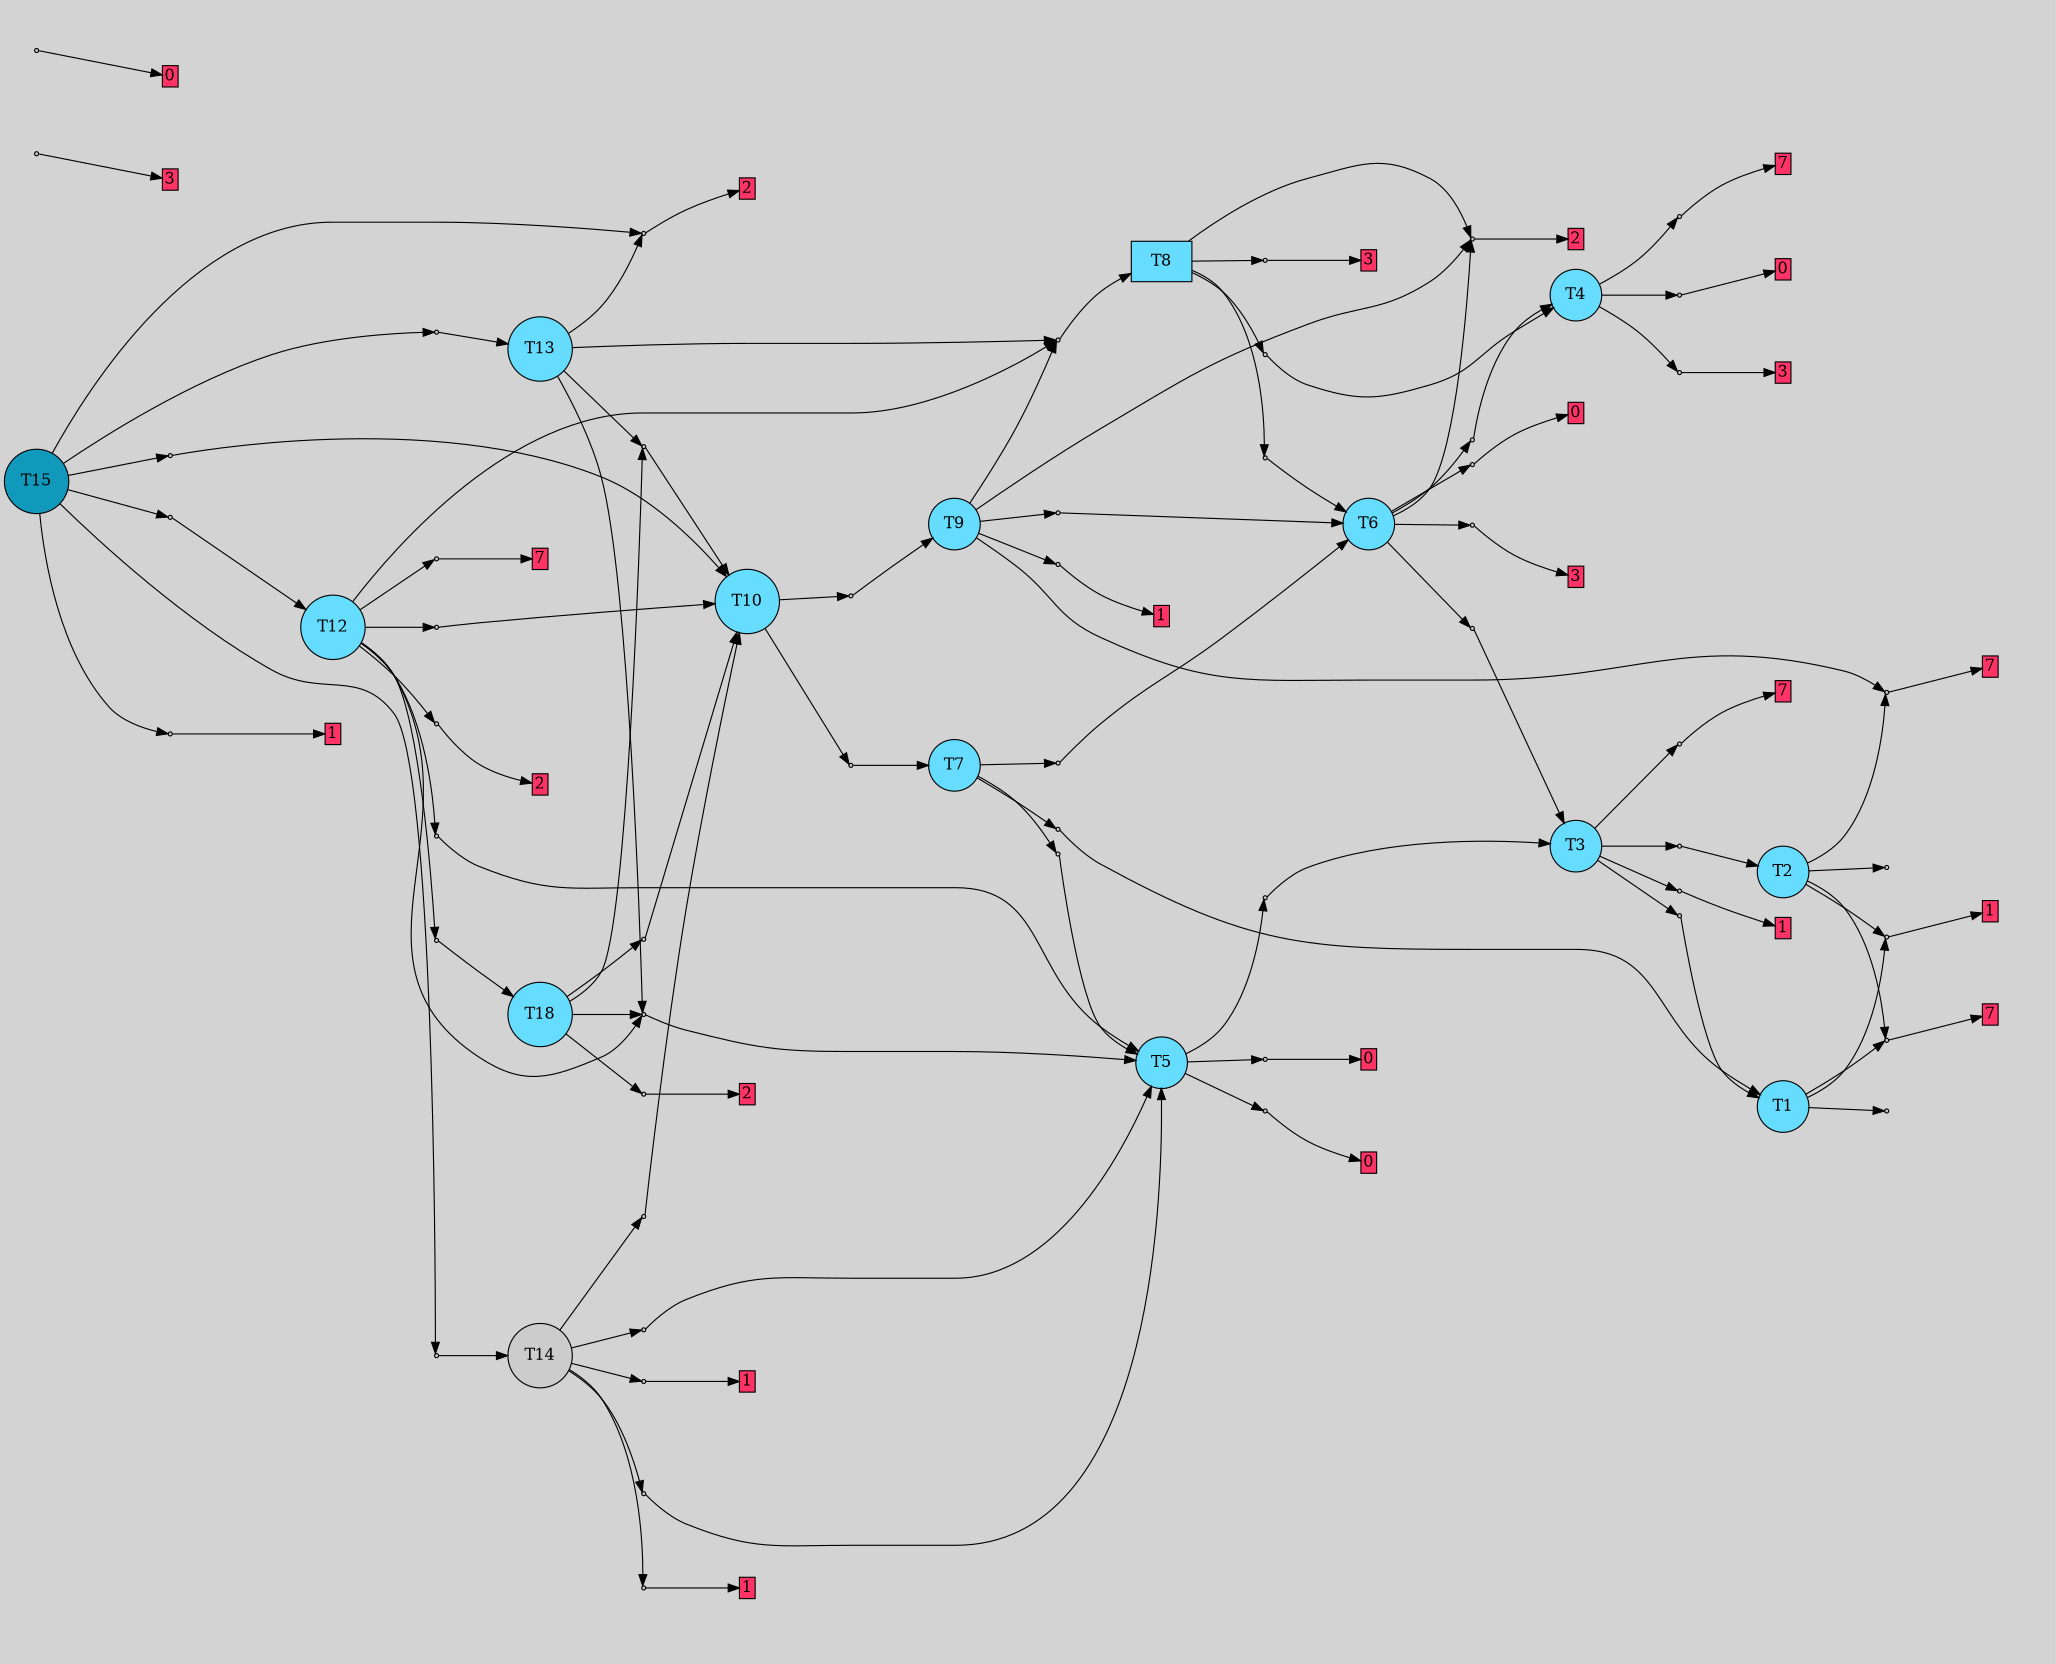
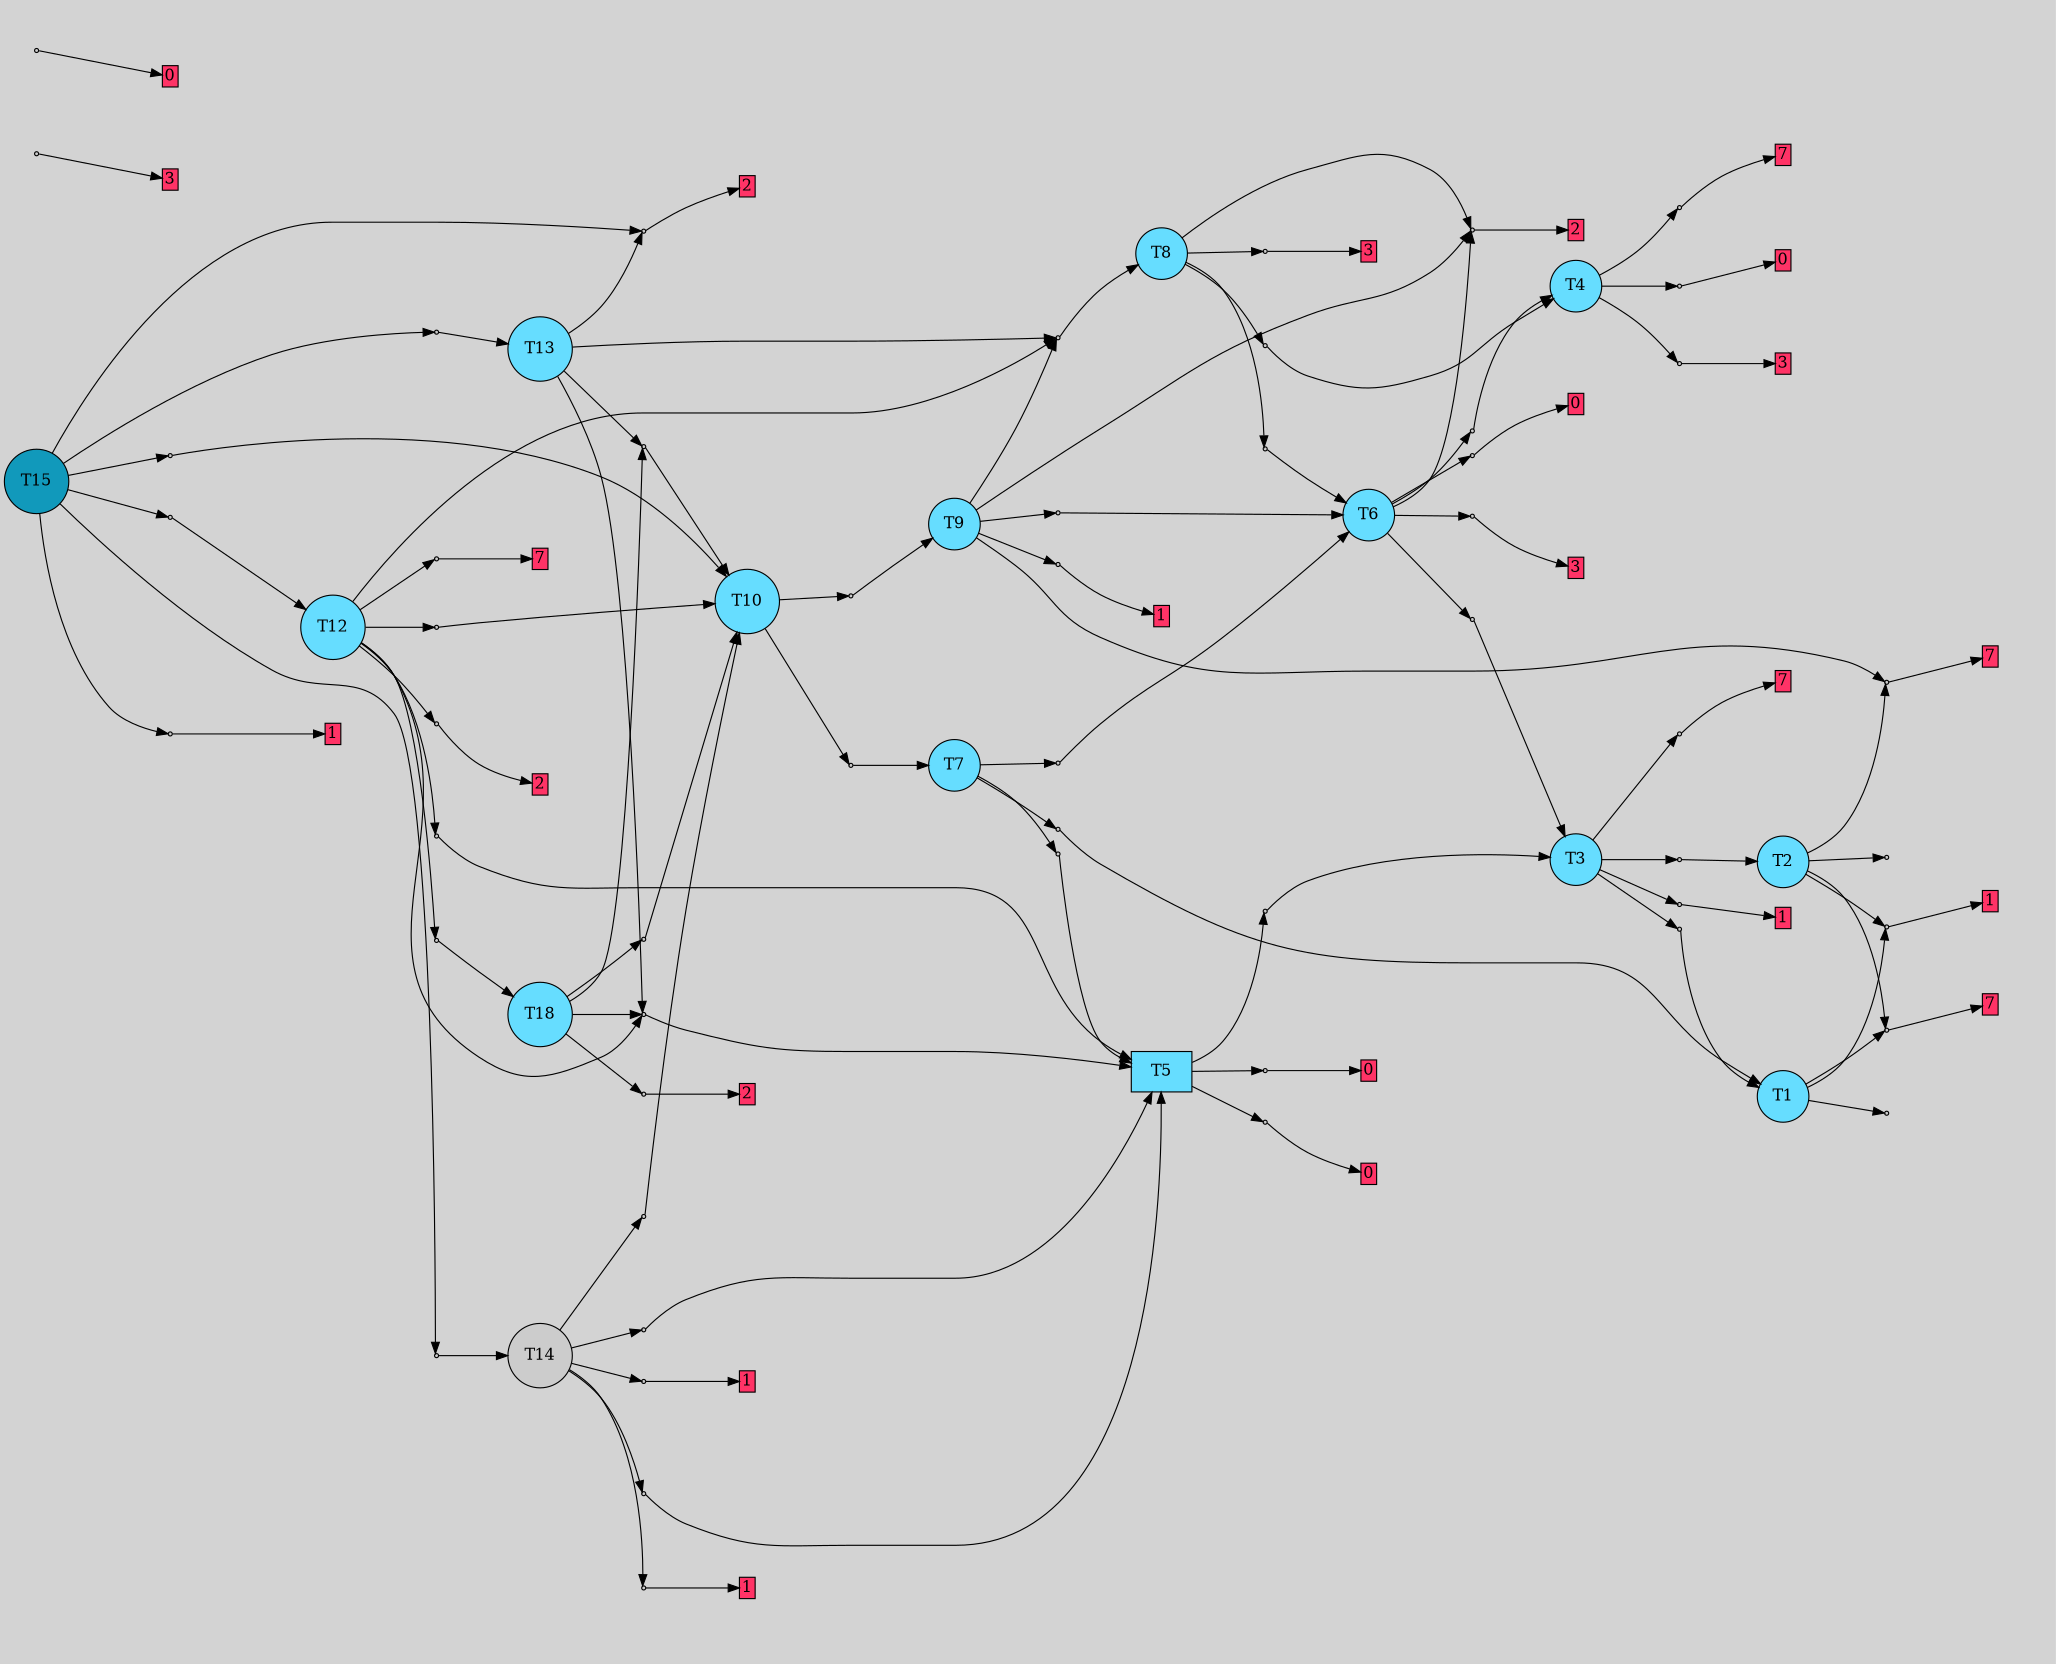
(1162, 261) -> (1162, 254)
(1162, 1063) -> (1162, 1072)
